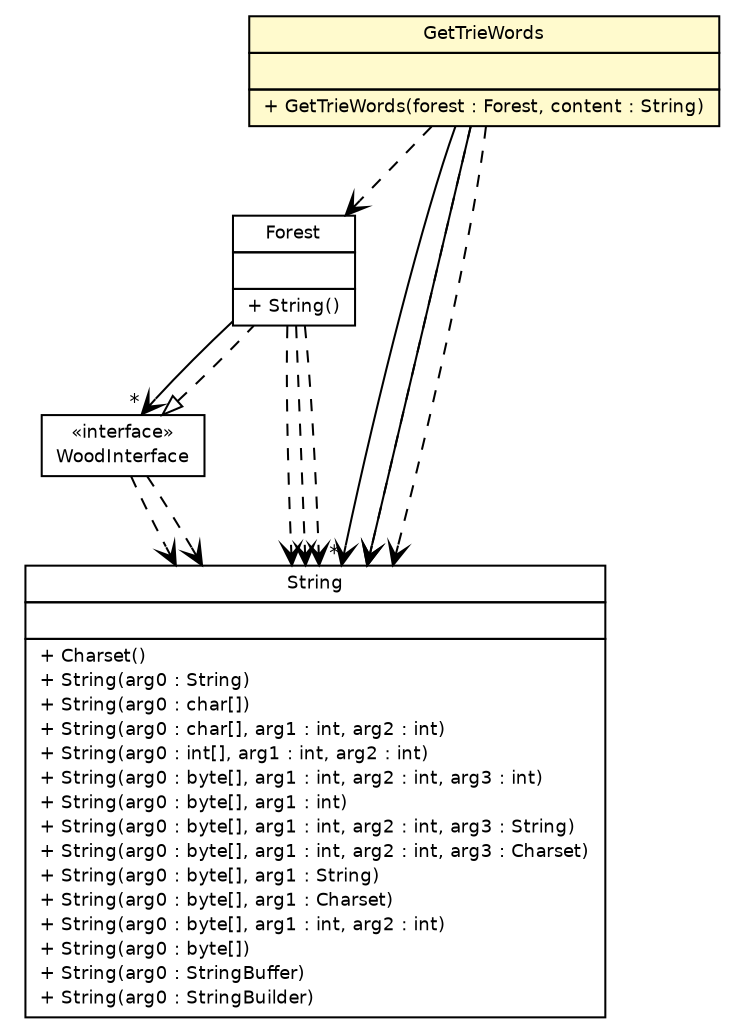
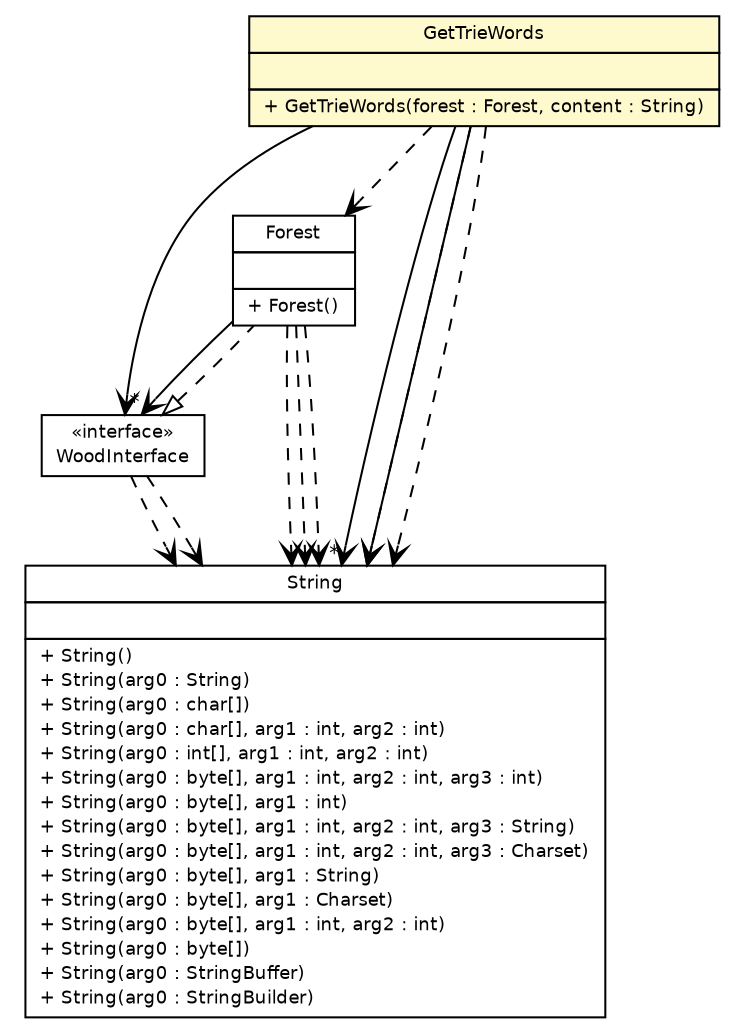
none -> (180, 232)
(294, 306) -> (294, 306)
(94, 656) -> (86, 656)
